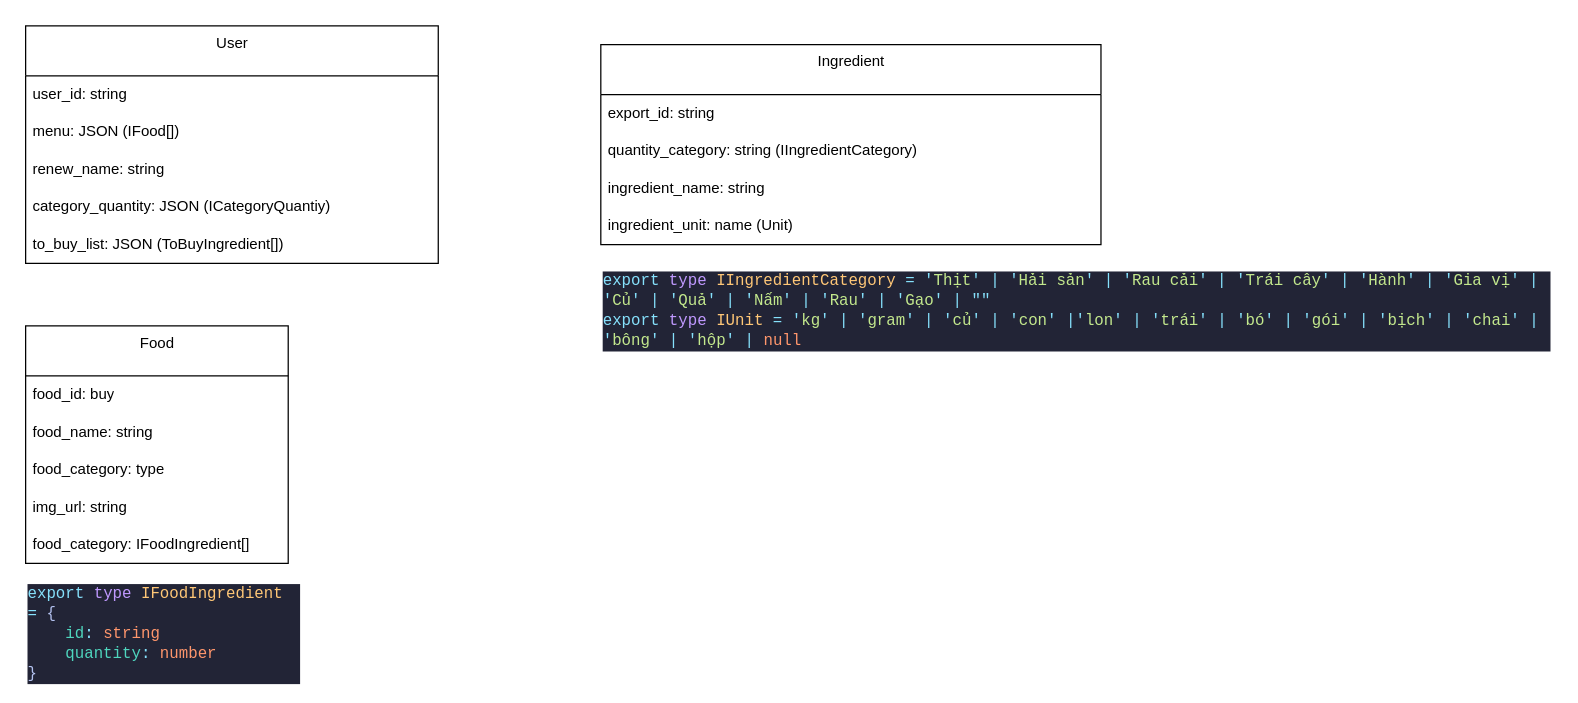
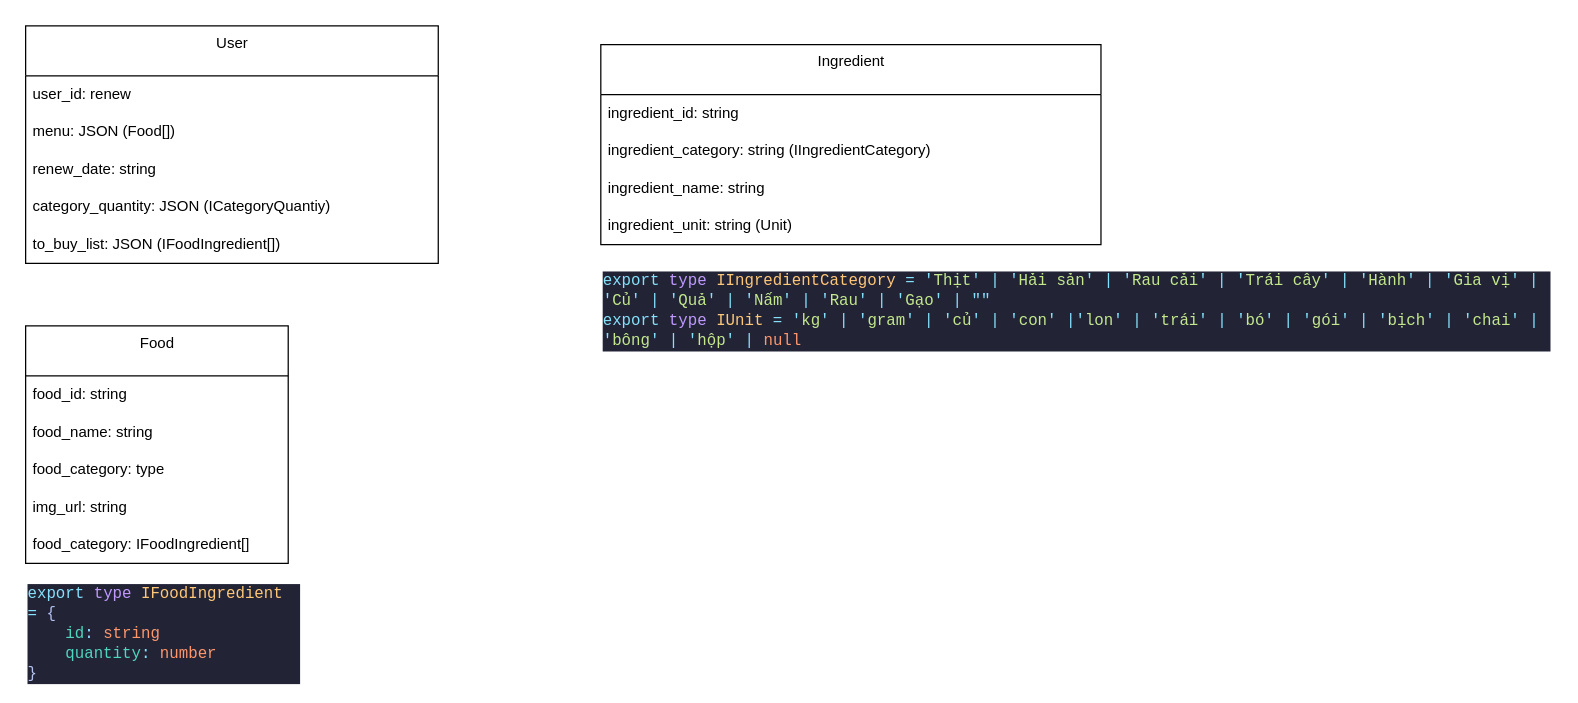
(88, 94) -> (86, 94)
(672, 113) -> (685, 113)
(111, 132) -> (107, 132)
(794, 151) -> (800, 151)
(103, 169) -> (103, 169)
(712, 226) -> (719, 226)
(177, 244) -> (177, 244)
(78, 394) -> (88, 394)
